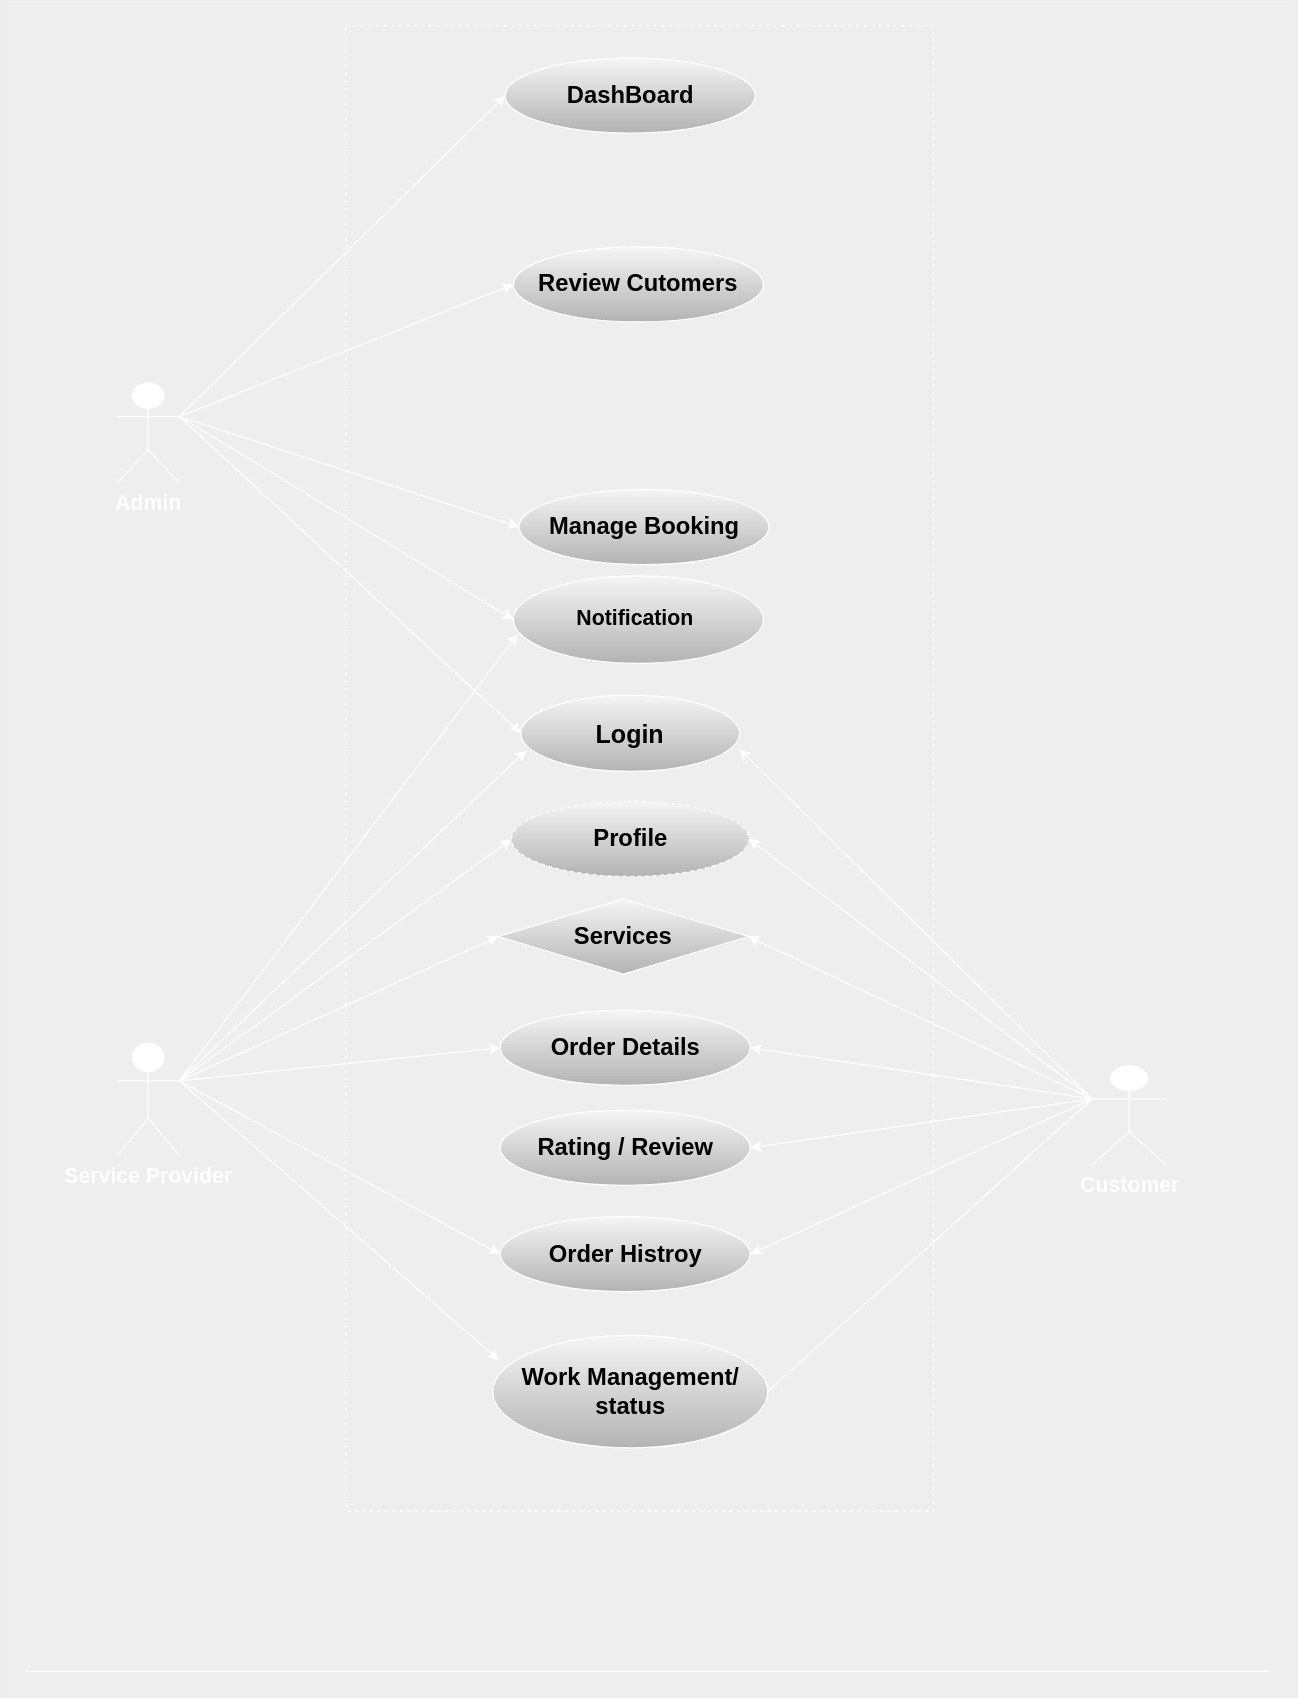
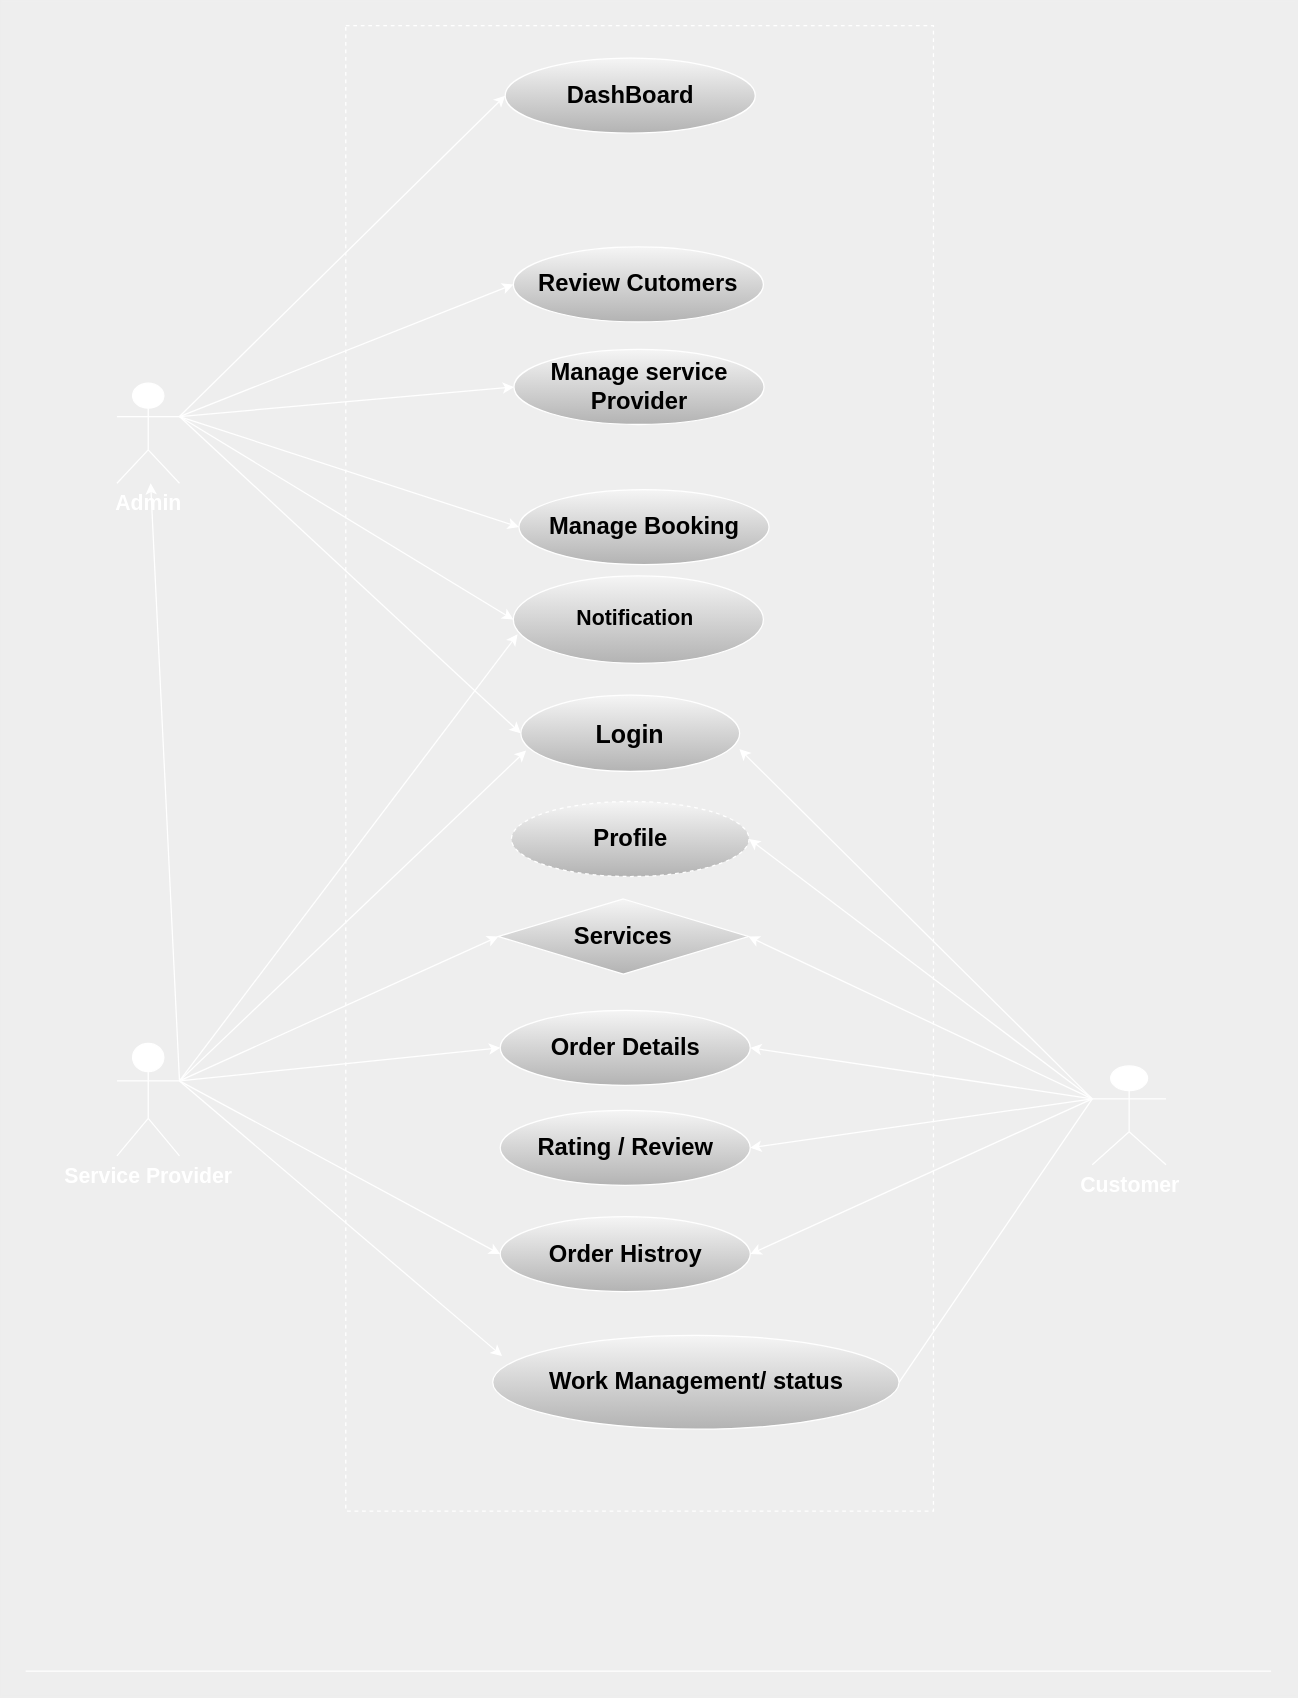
none -> (639, 387)
none -> (347, 402)
(346, 959) -> (177, 1040)
(630, 1391) -> (696, 1382)
